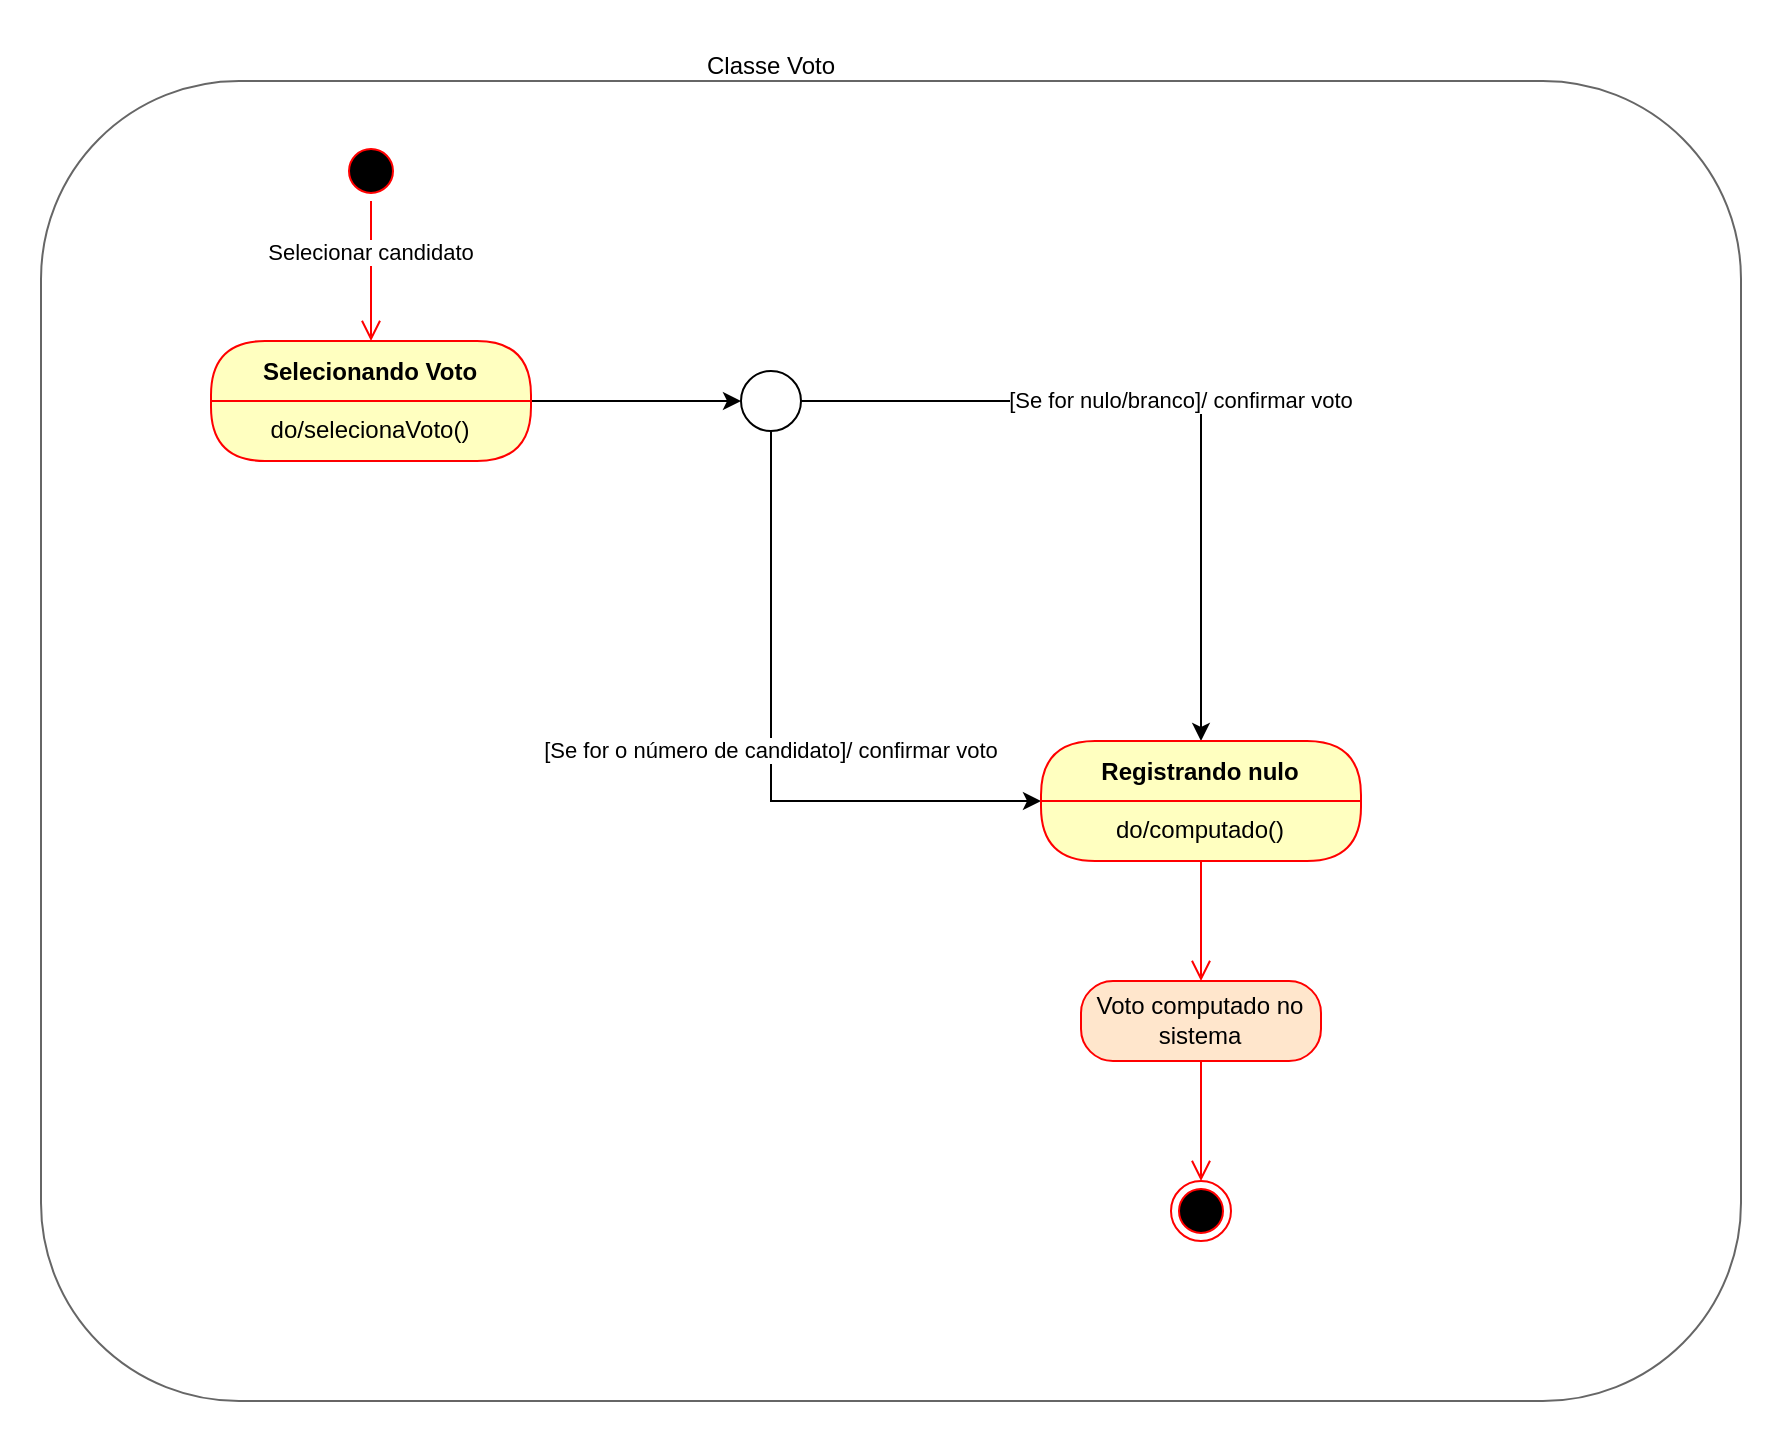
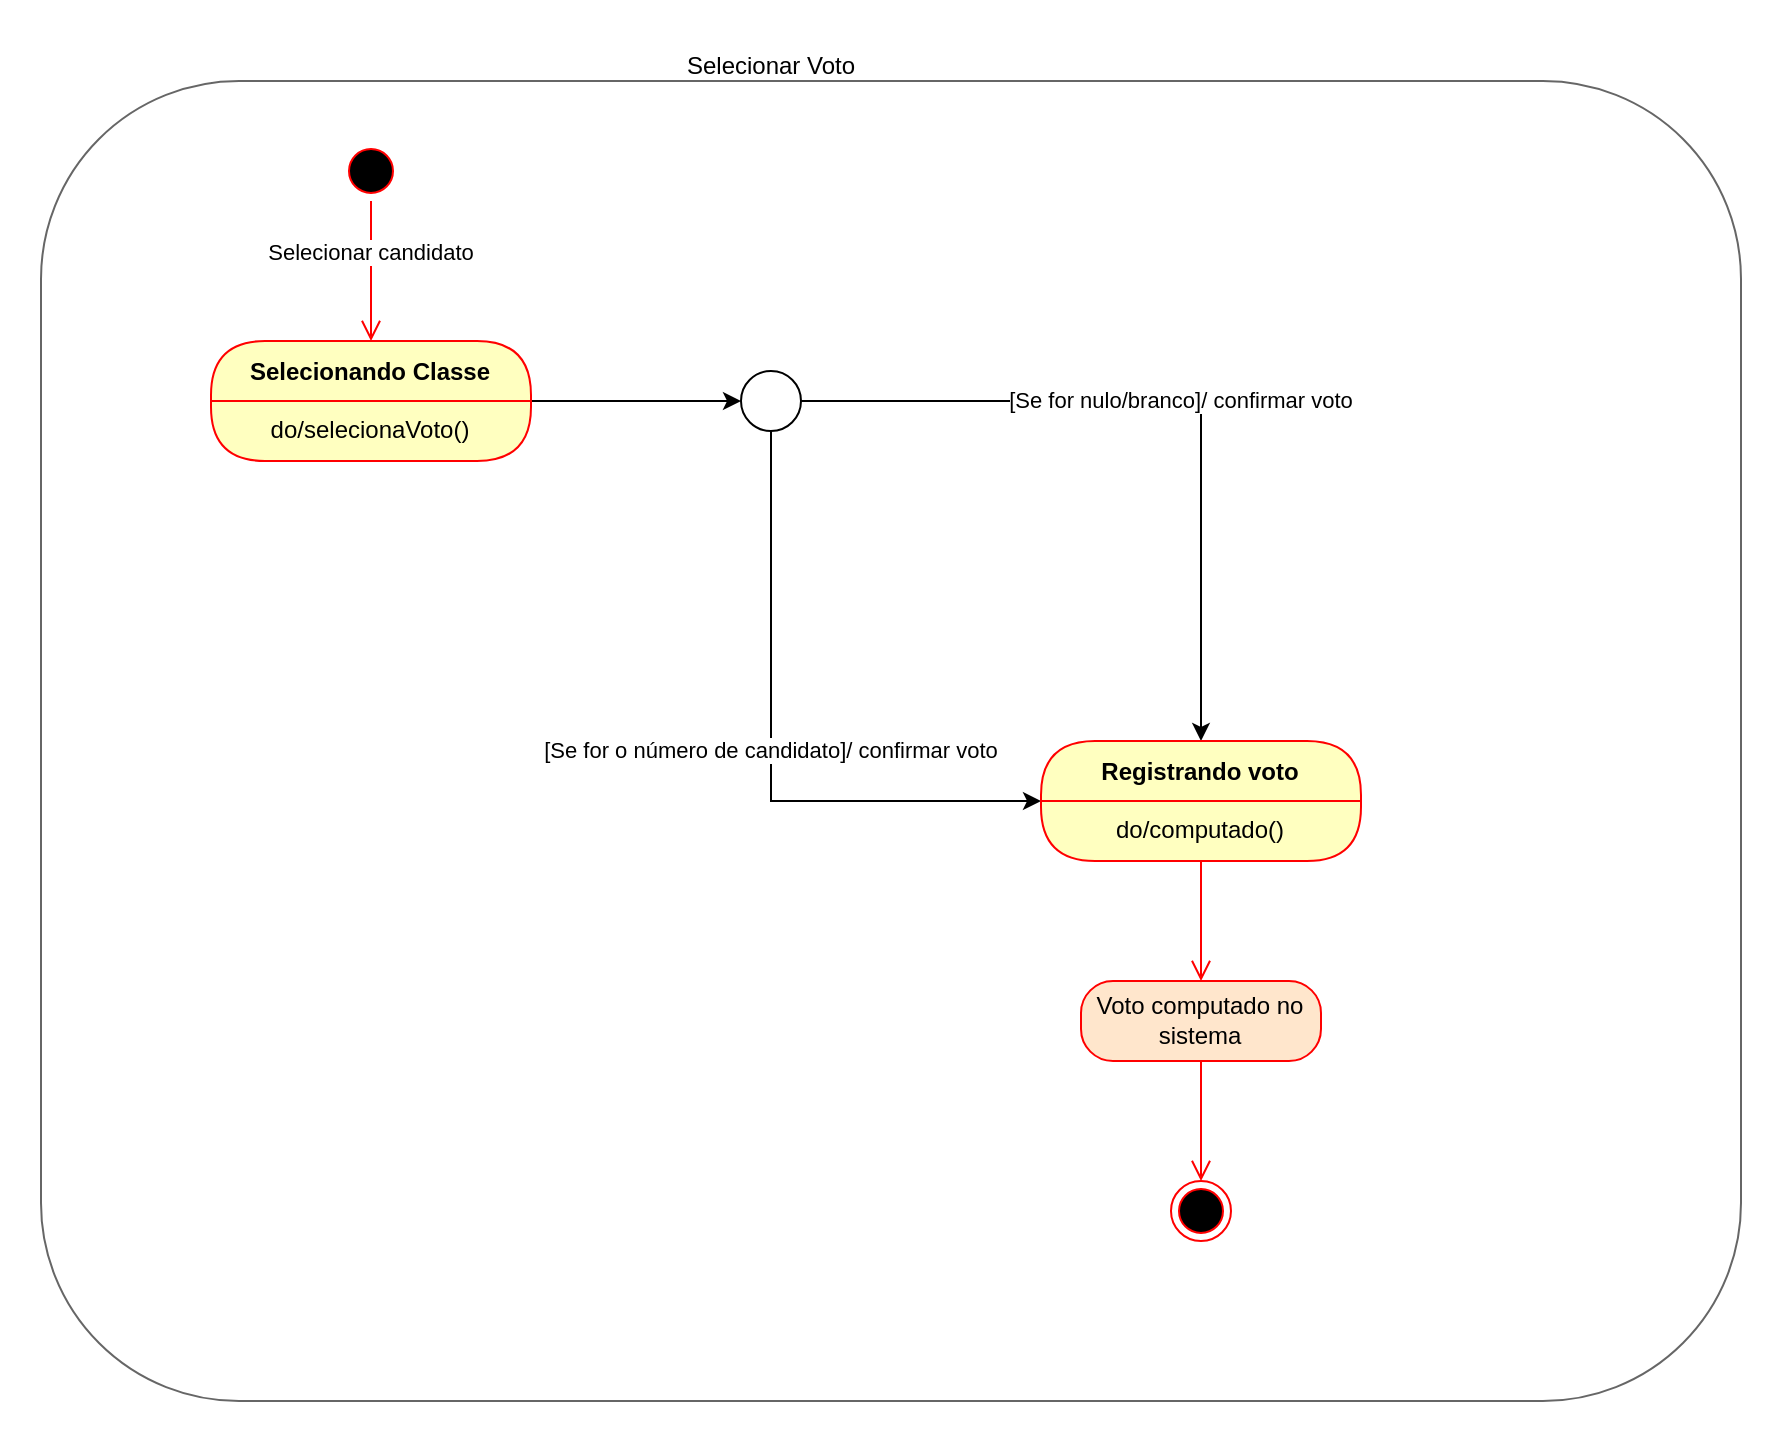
(772, 81) -> (772, 81)
(370, 372) -> (370, 372)
(1200, 772) -> (1200, 772)
